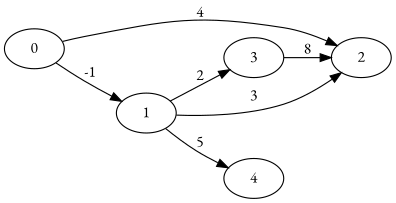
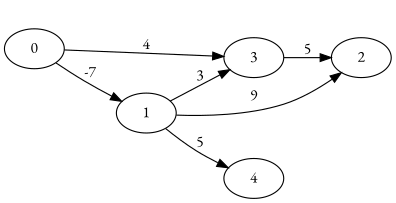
(195, 20) -> (138, 53)
(308, 49) -> (308, 49)
(90, 73) -> (90, 73)
(200, 76) -> (200, 76)
(254, 96) -> (254, 96)
